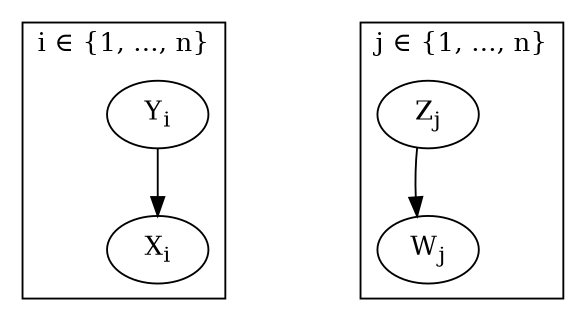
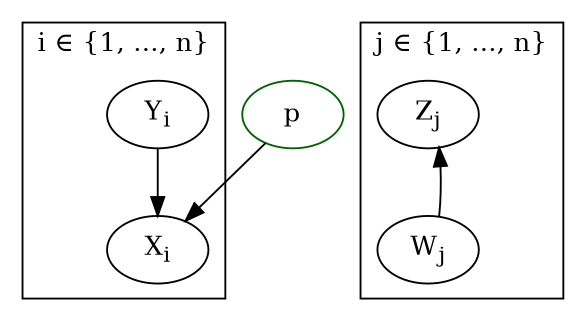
none -> (293, 115)
(416, 172) -> (441, 191)
